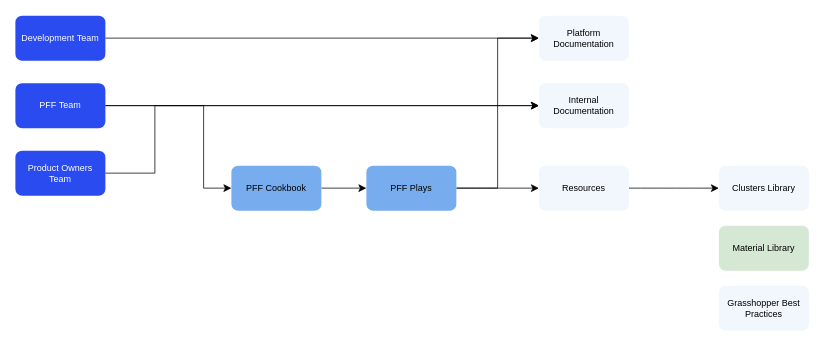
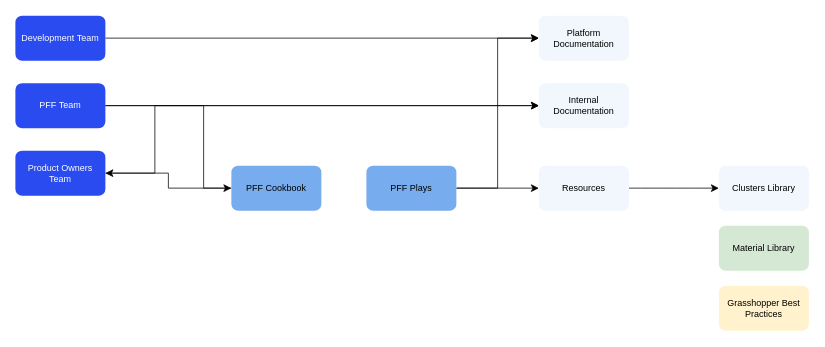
(358, 188) -> (171, 188)
(764, 308) -> (764, 308)
